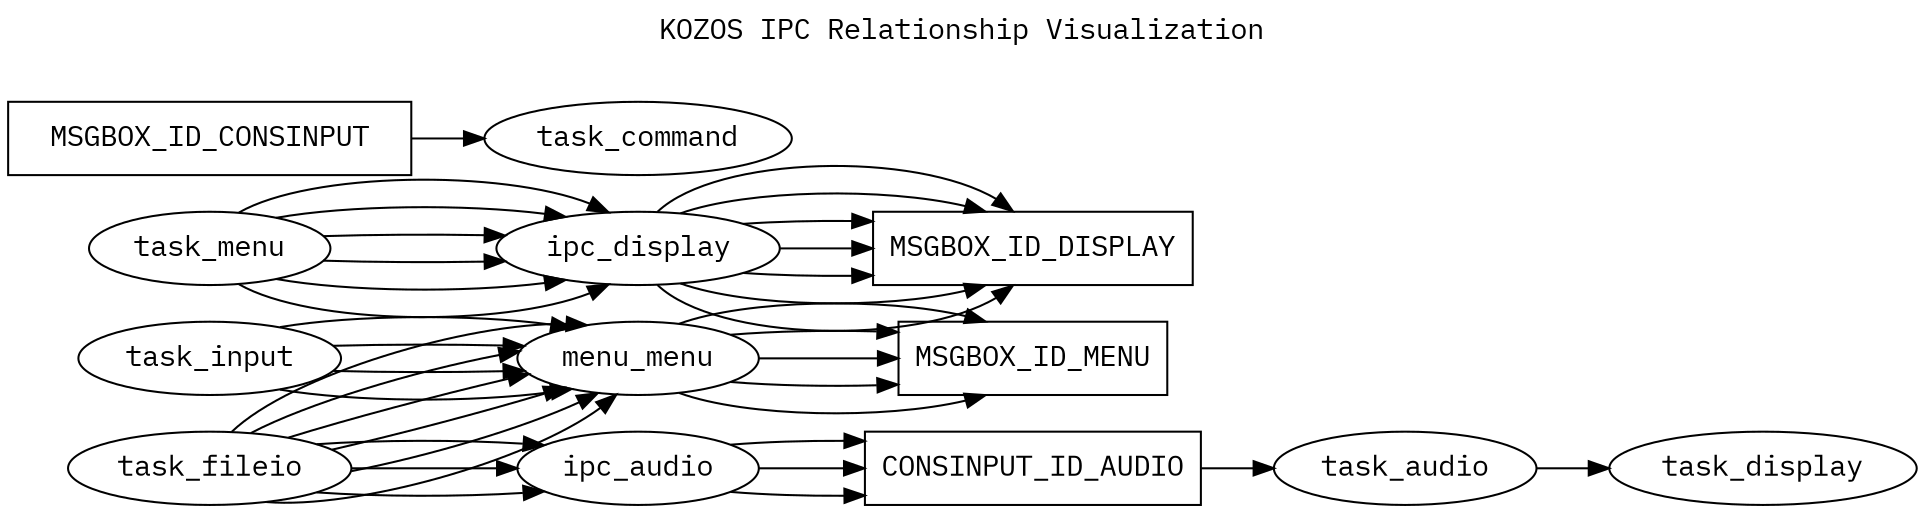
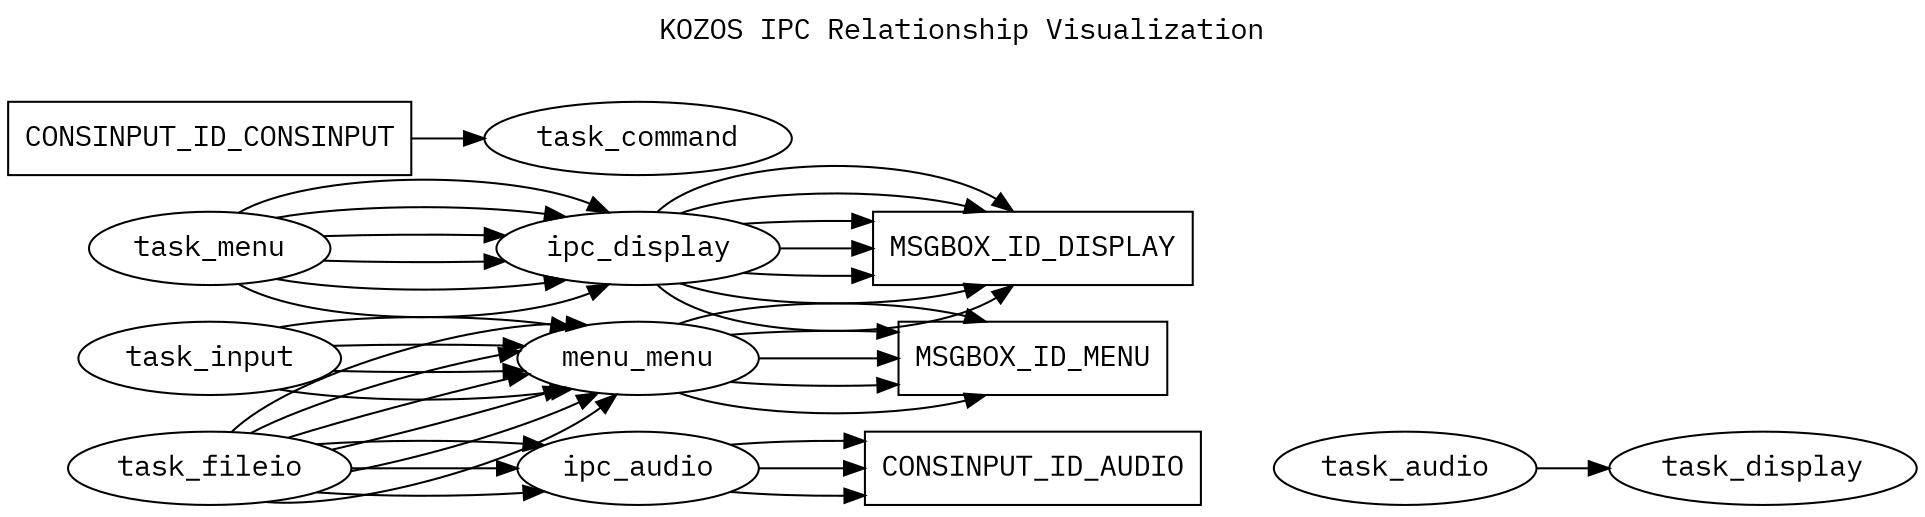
(210, 138) -> (210, 138)
(1227, 468) -> none
